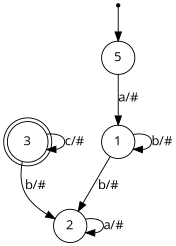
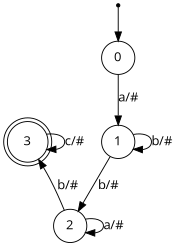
(118, 58) -> (118, 58)
(25, 192) -> (55, 188)
